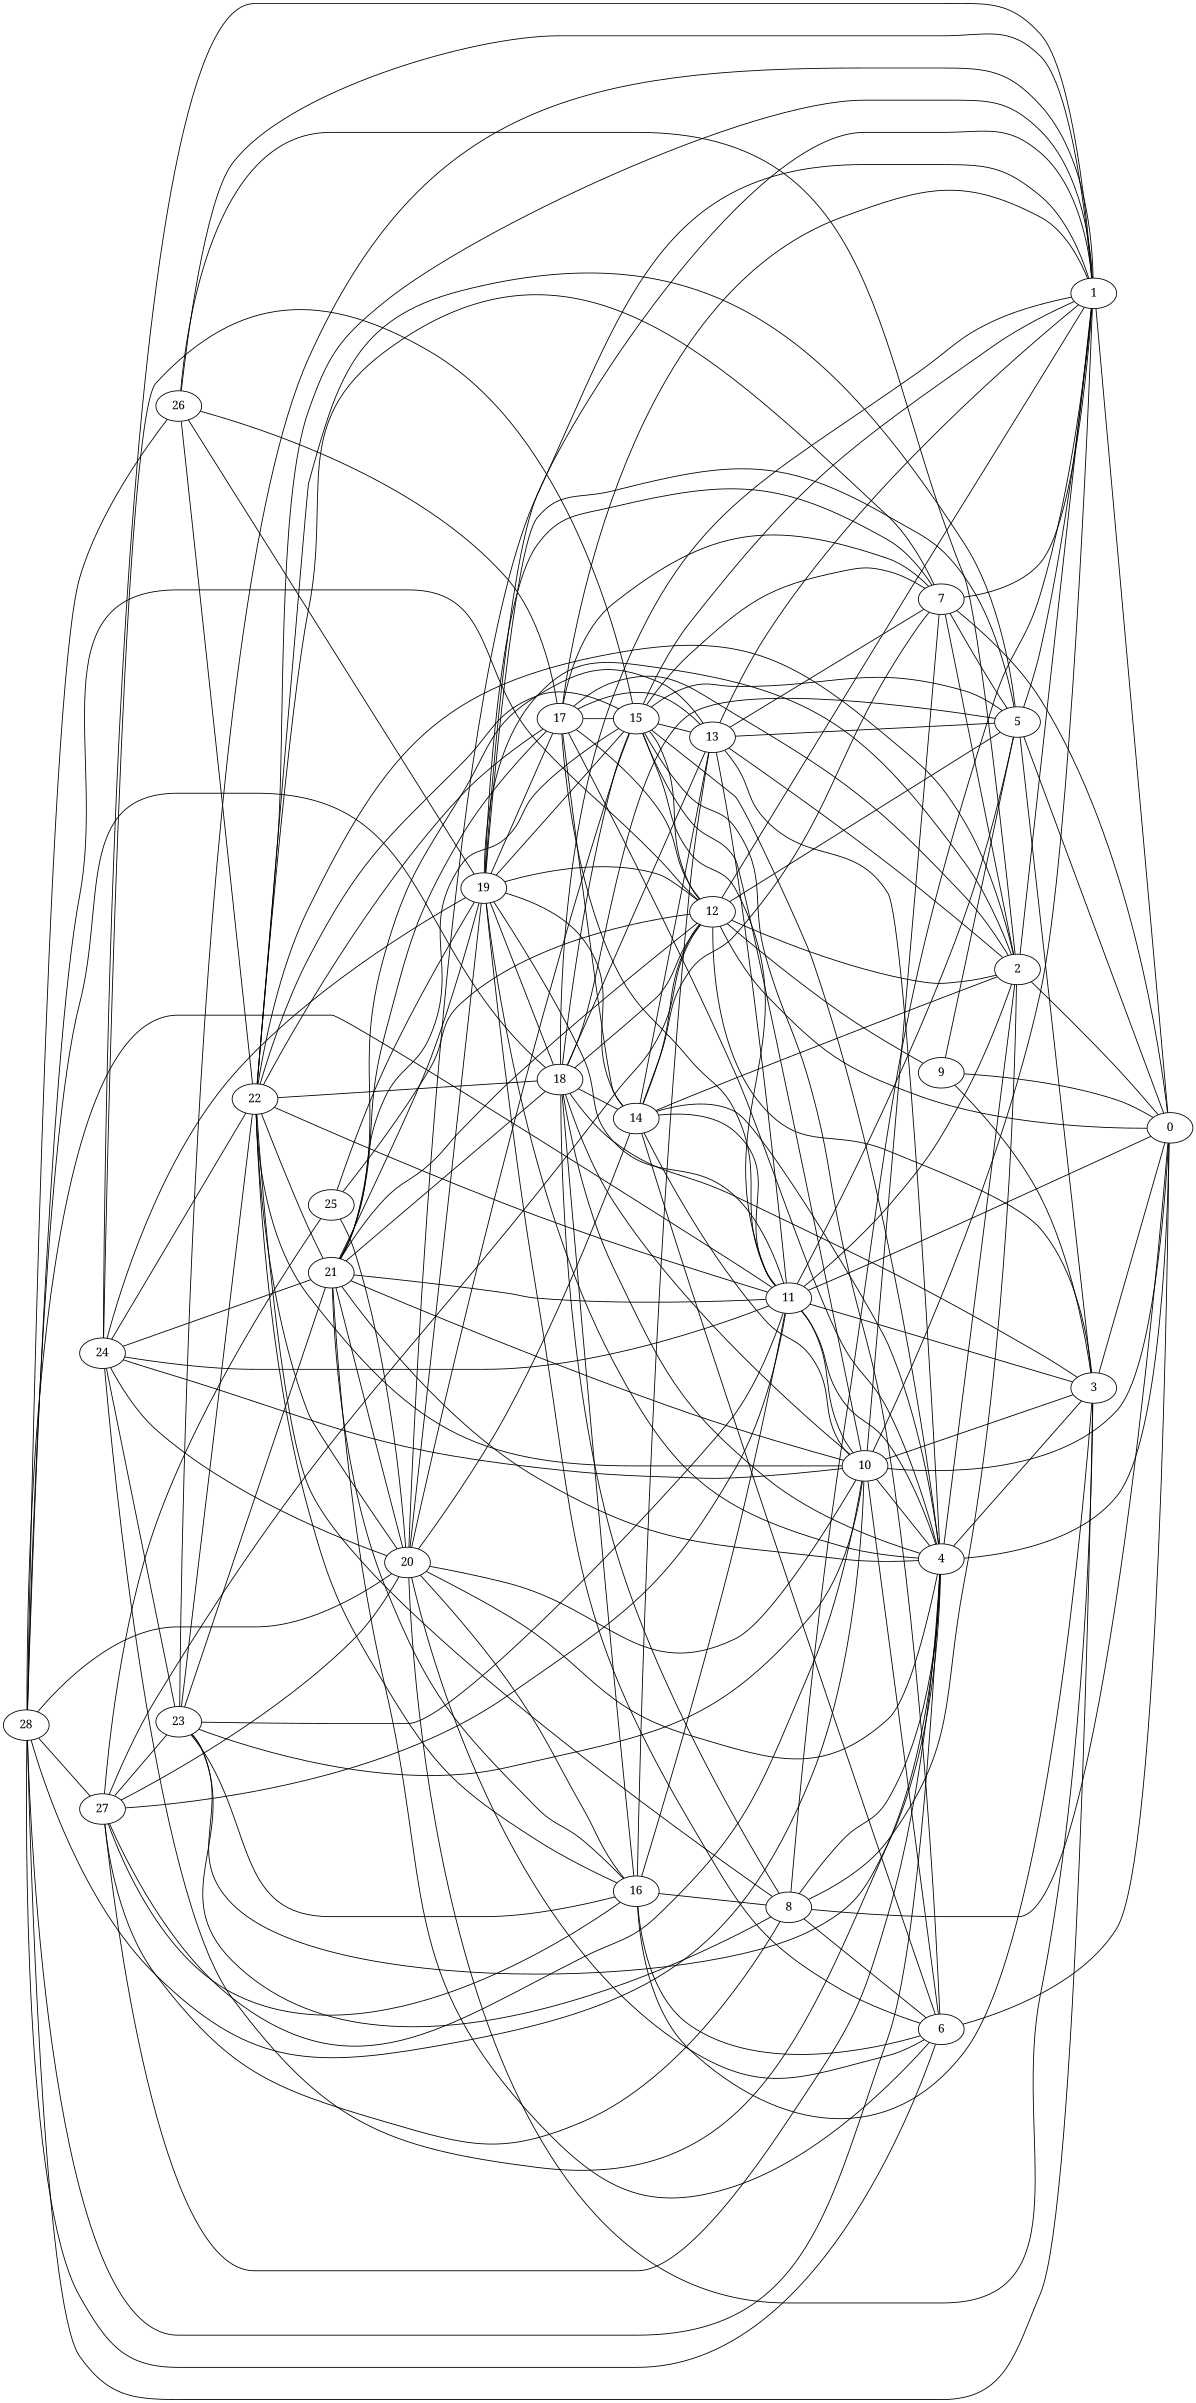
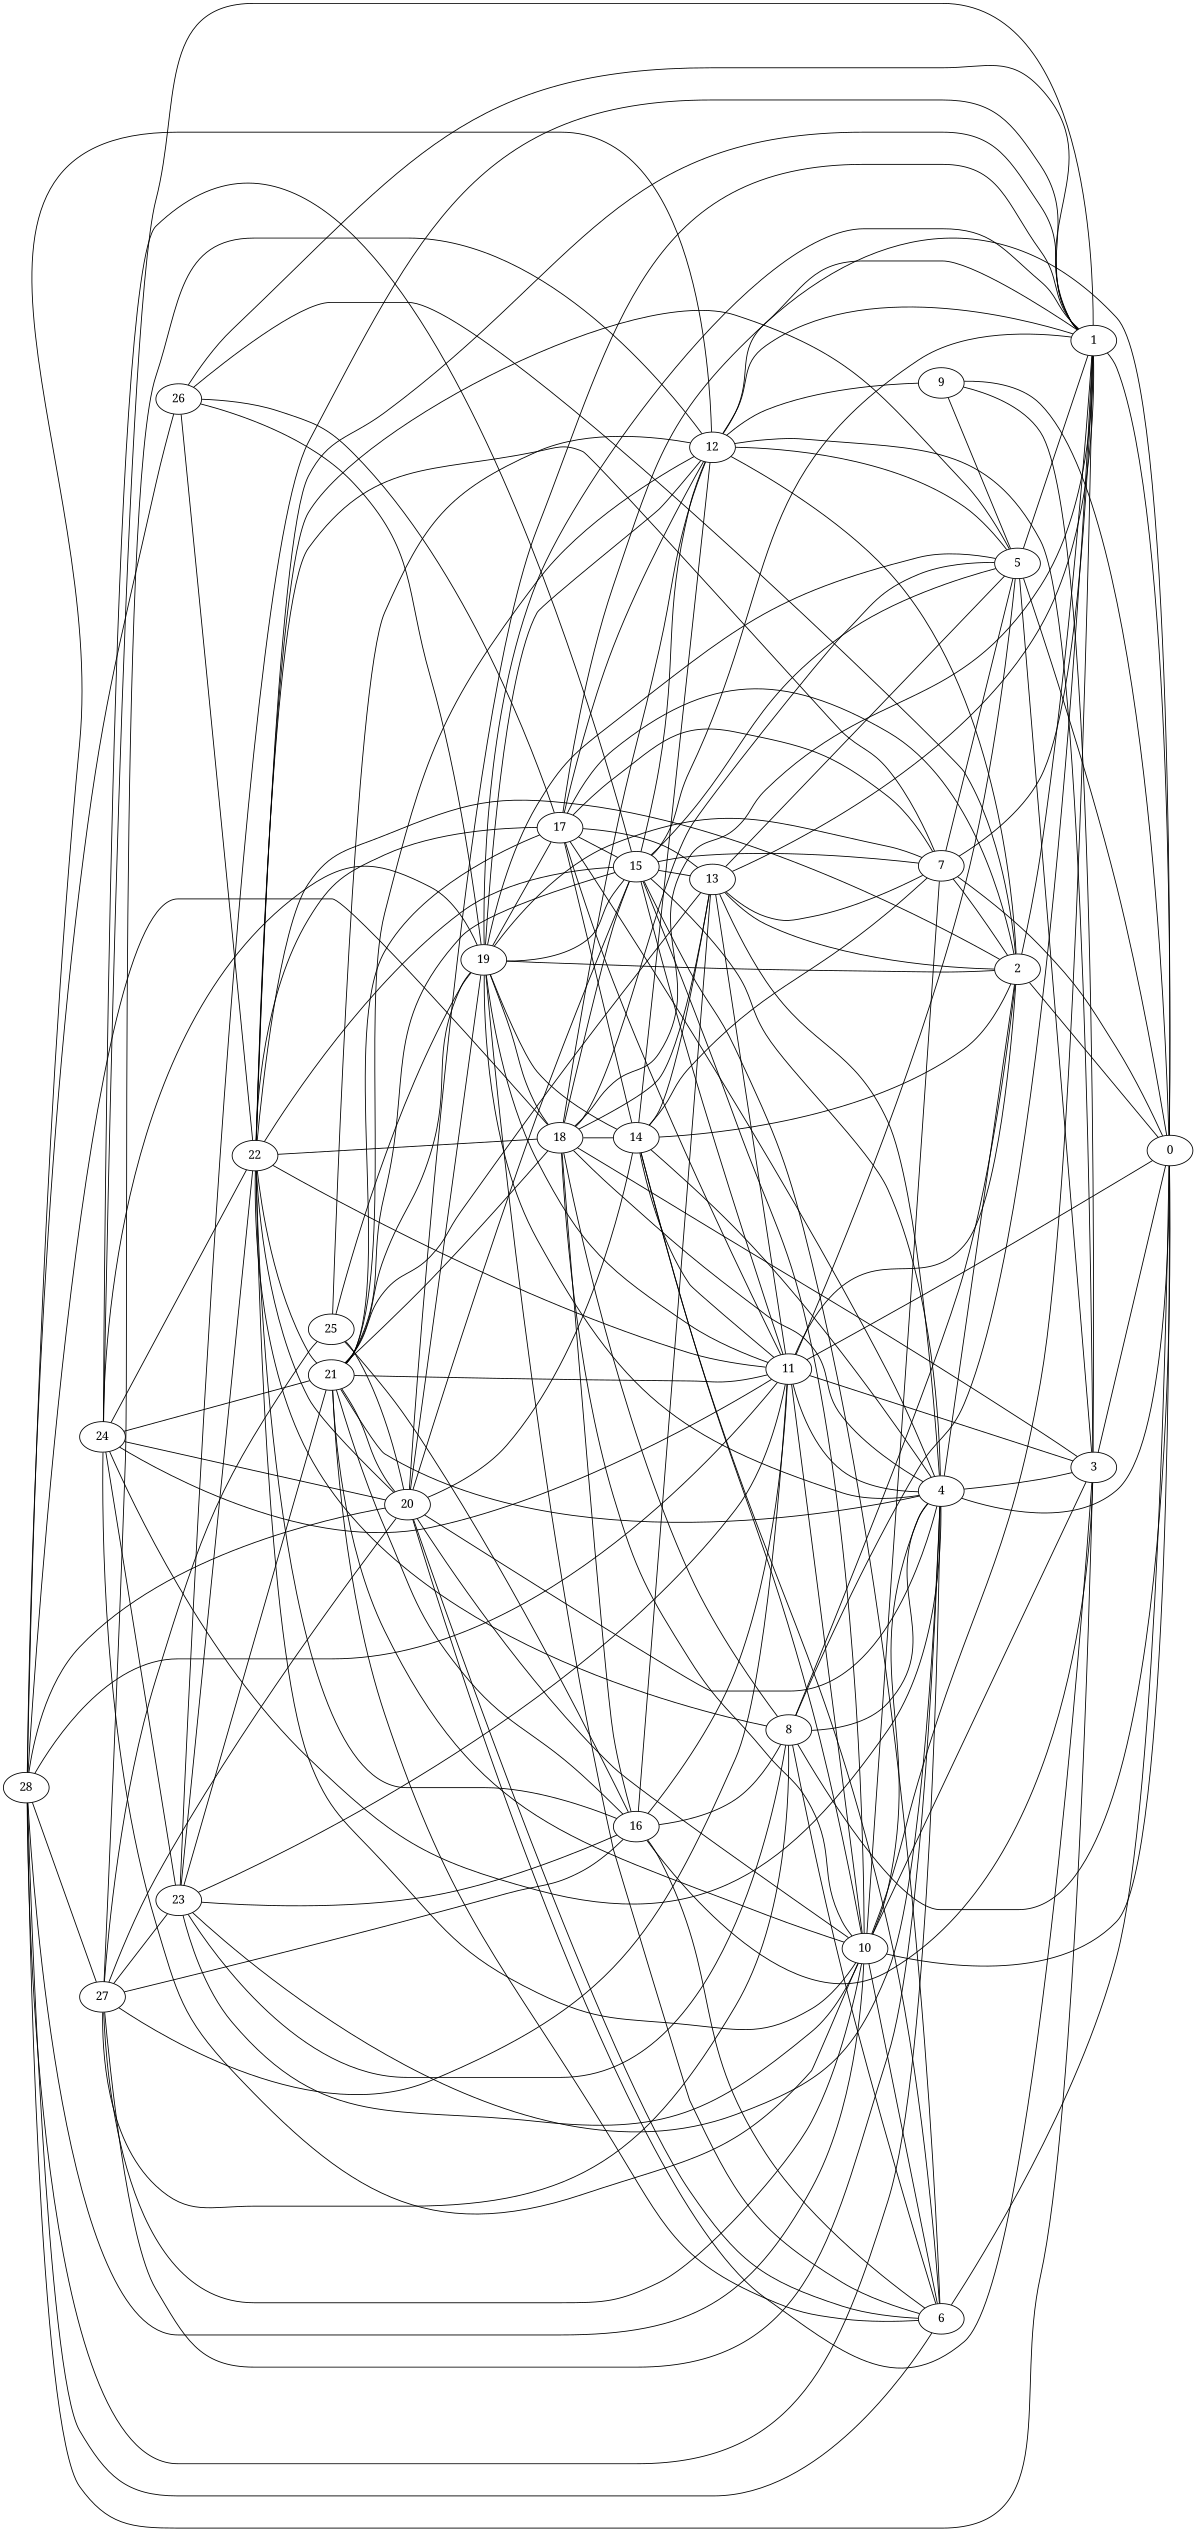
(543, 1735) -> (500, 1569)
